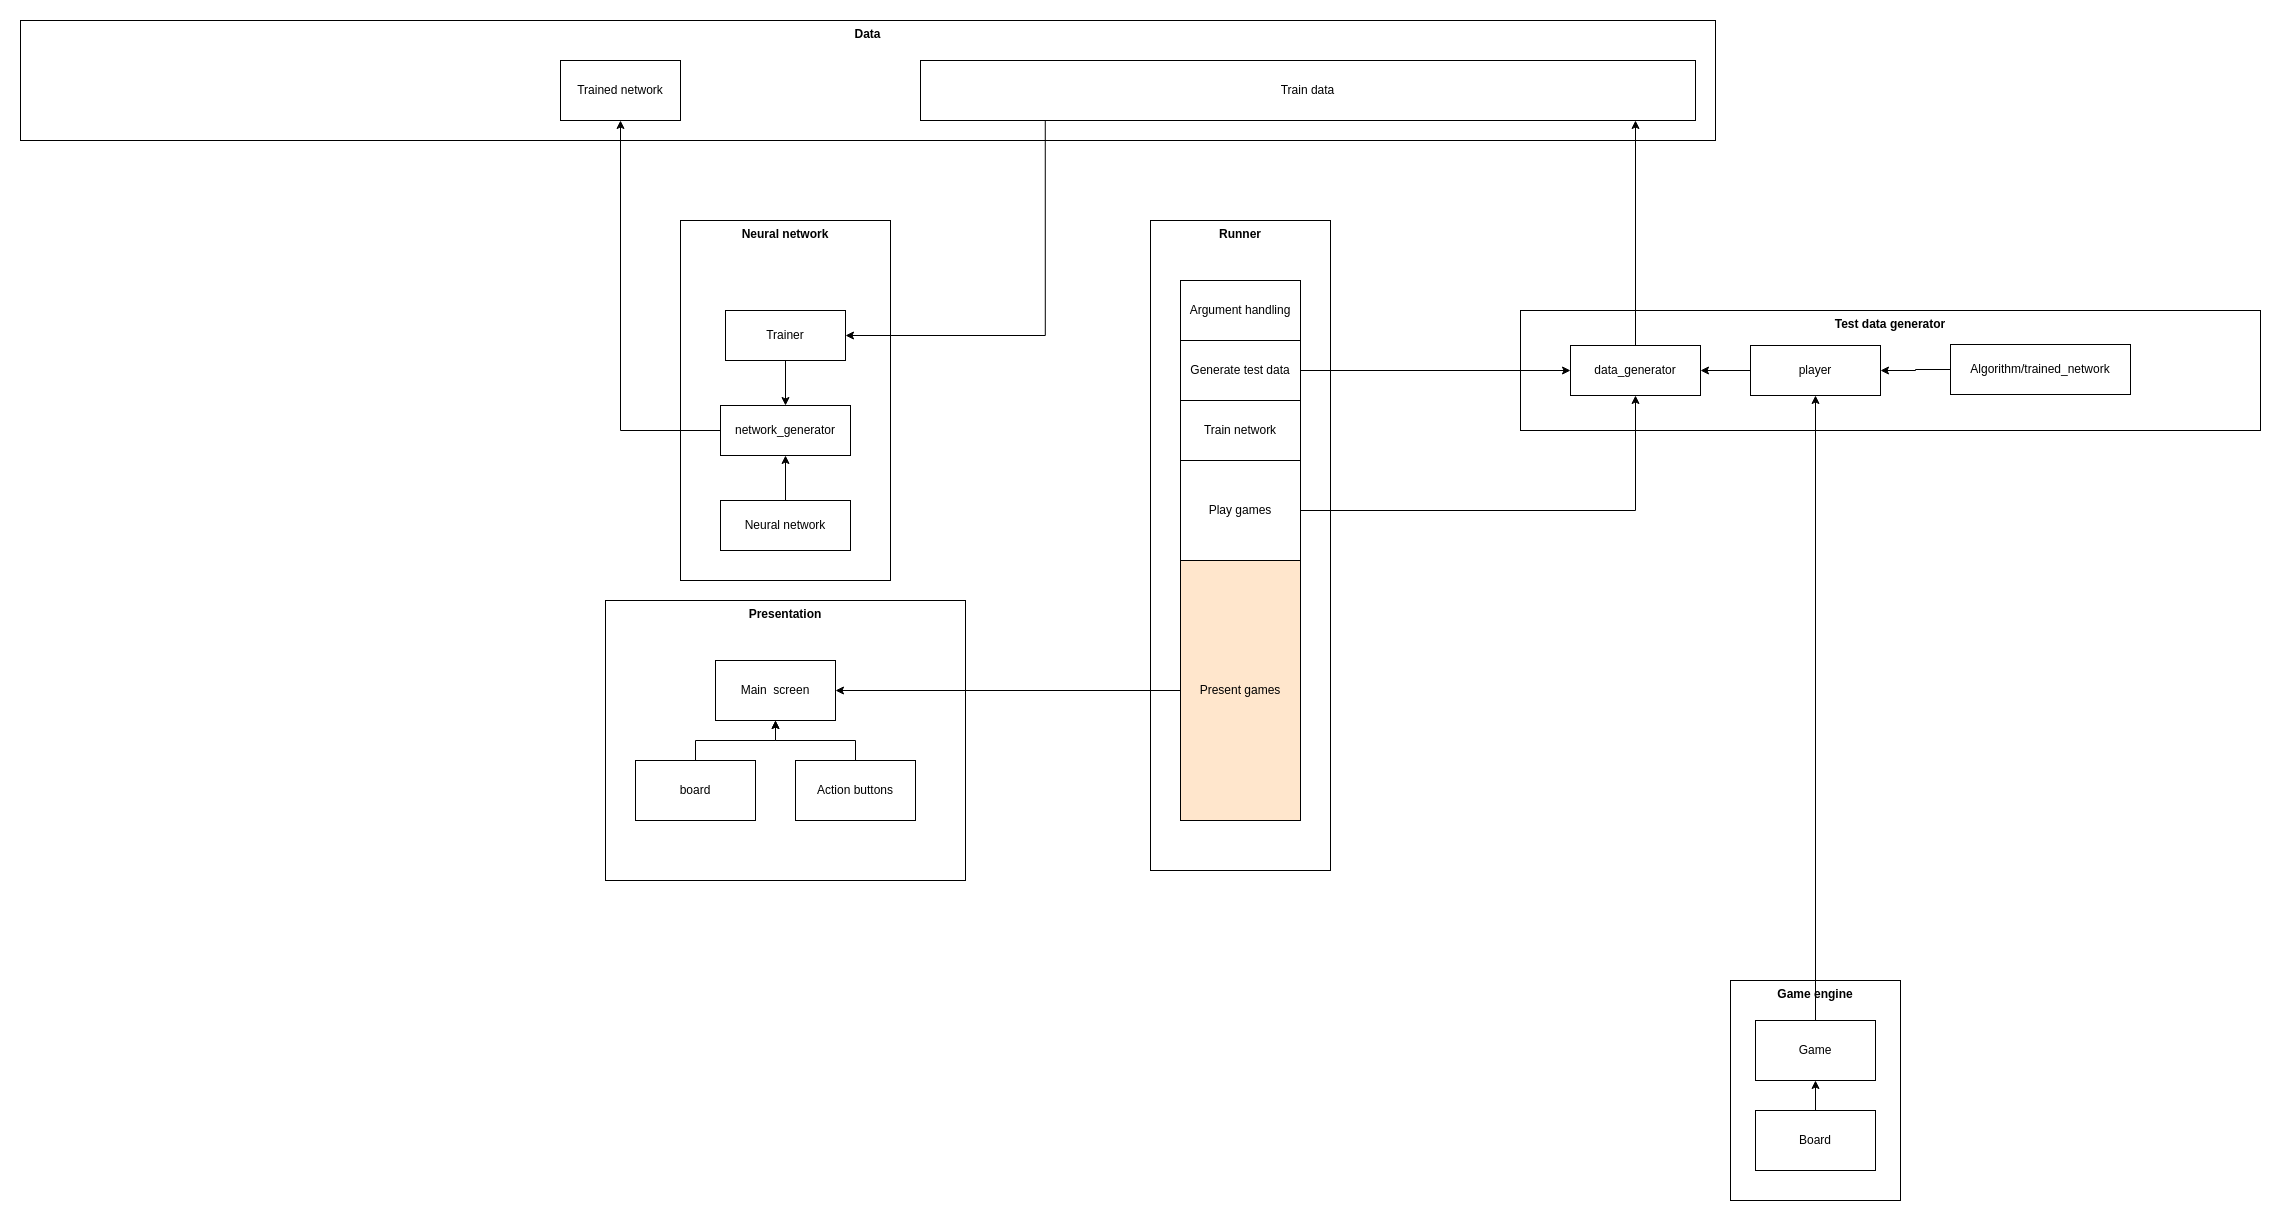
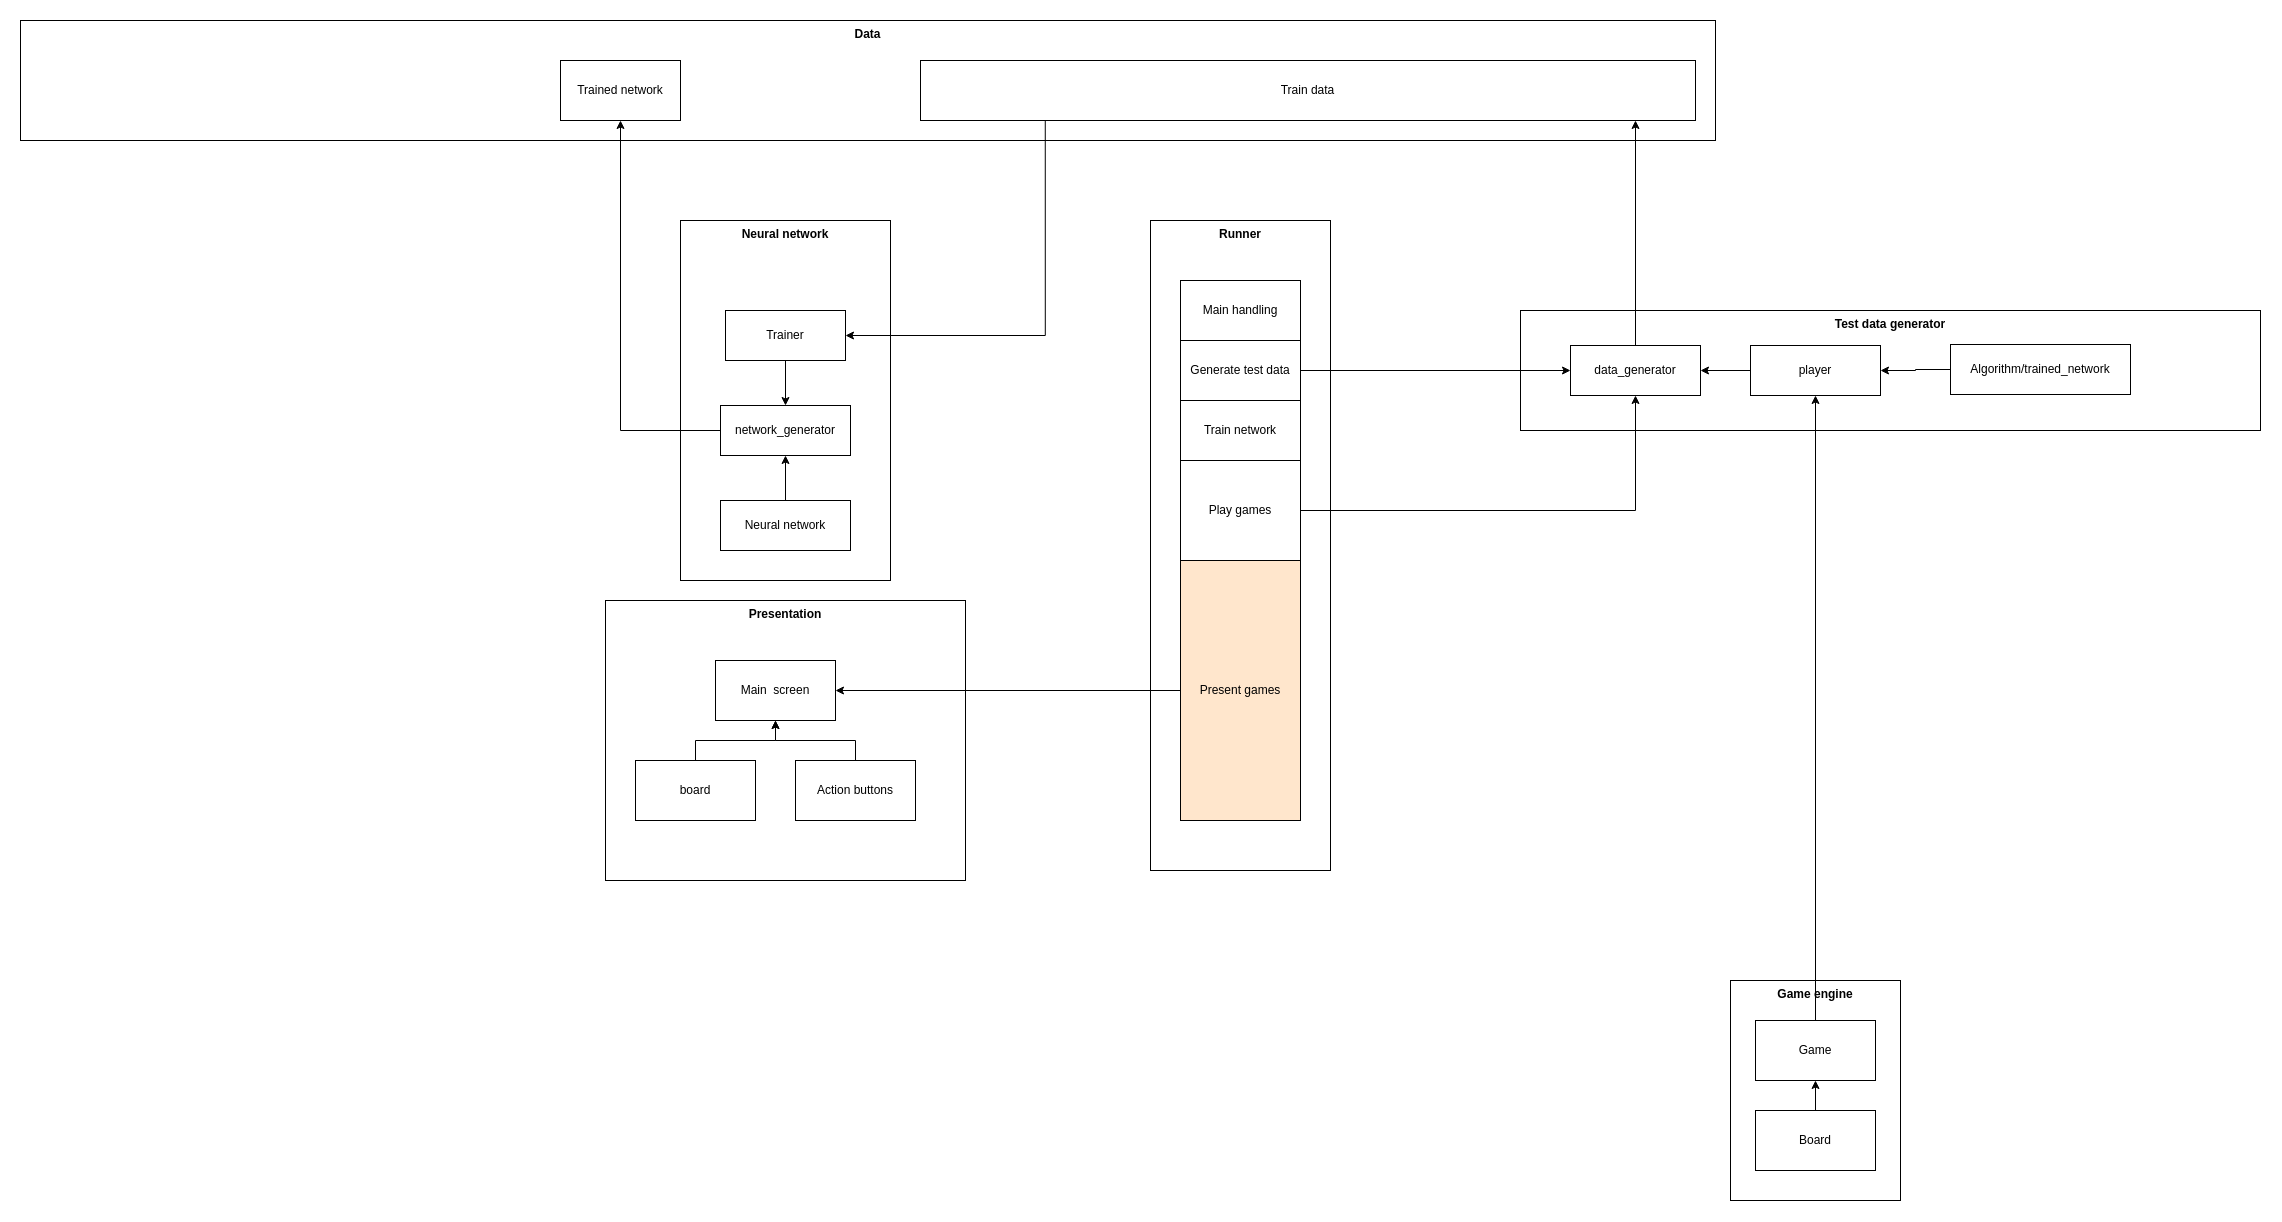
(1241, 311) -> (1241, 311)
